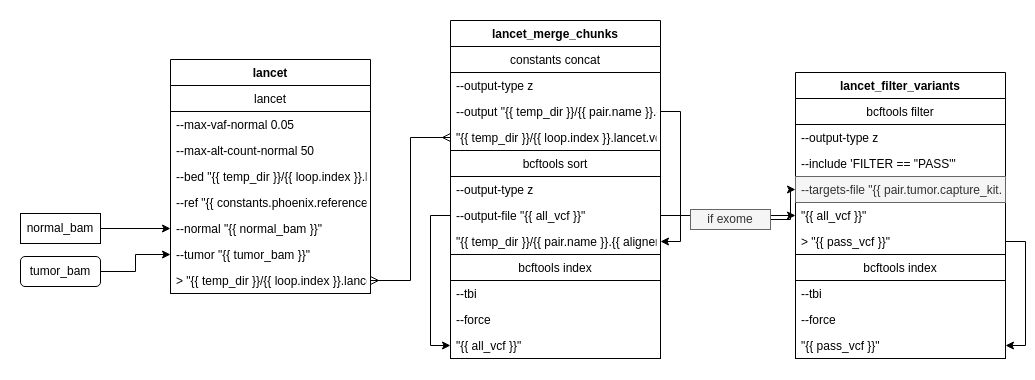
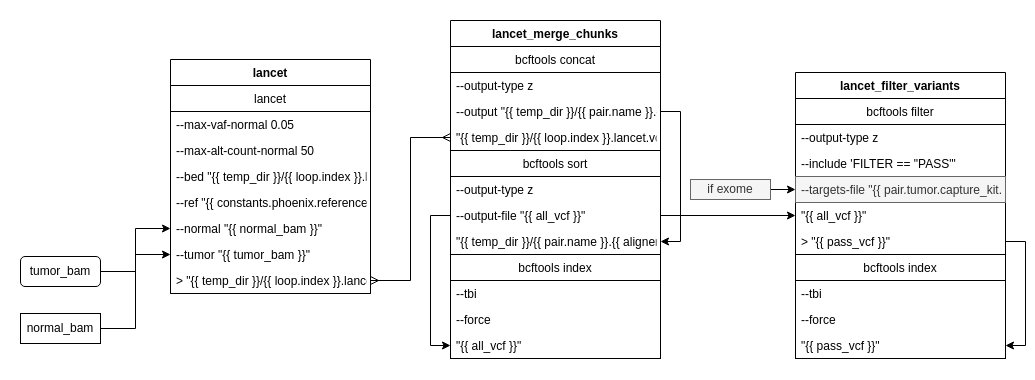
(555, 60) -> (555, 60)
(731, 220) -> (731, 190)
(61, 229) -> (61, 329)
